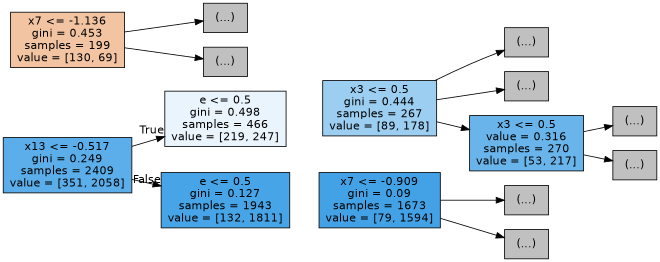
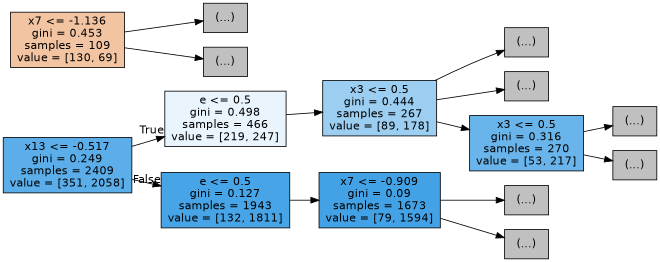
(68, 40) -> (68, 40)
none -> (300, 114)
(527, 143) -> (527, 143)
none -> (300, 200)
